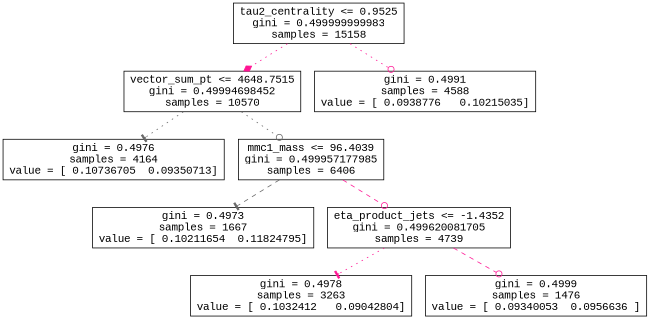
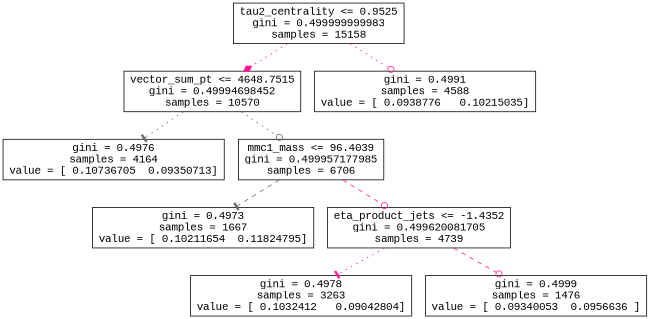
(311, 160) -> (311, 160)
